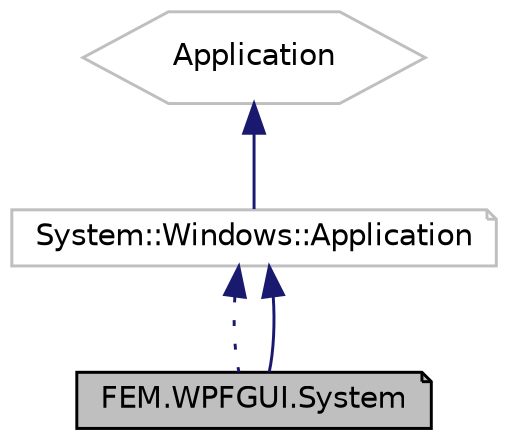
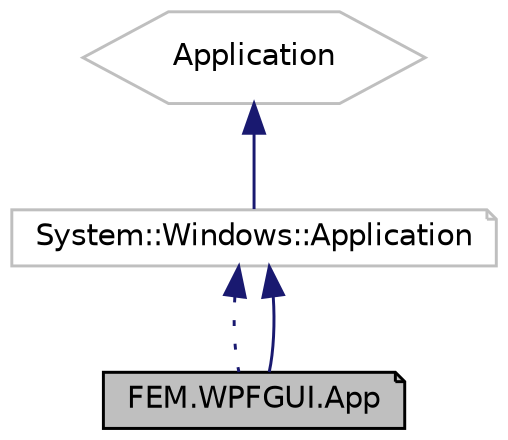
(254, 400) -> (254, 400)
